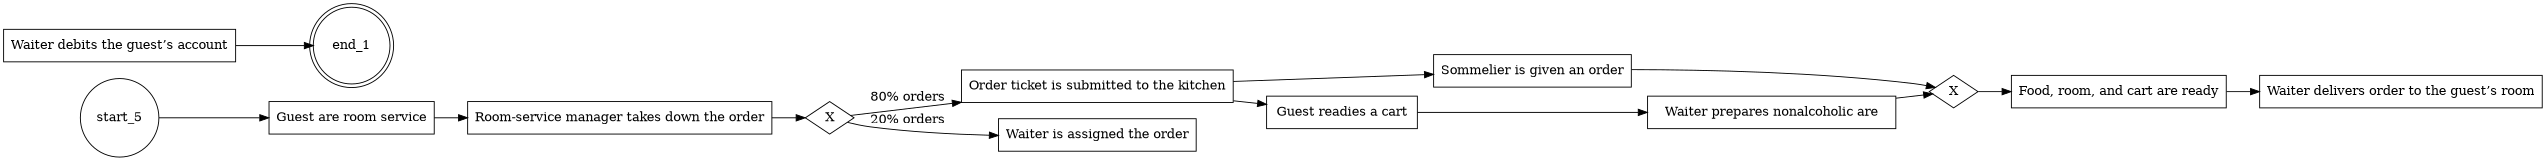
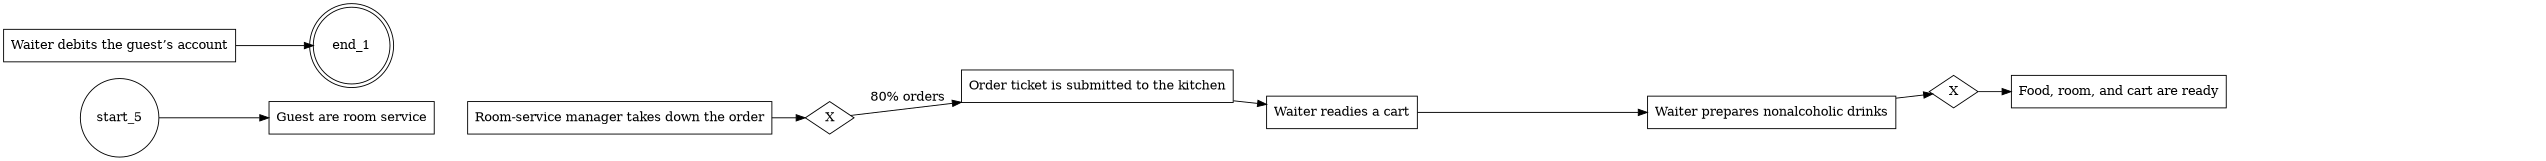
(1532, 71) -> none
(2401, 92) -> none
(1342, 112) -> (1342, 112)
(1772, 112) -> (1772, 112)
(446, 118) -> none
(1097, 135) -> none
